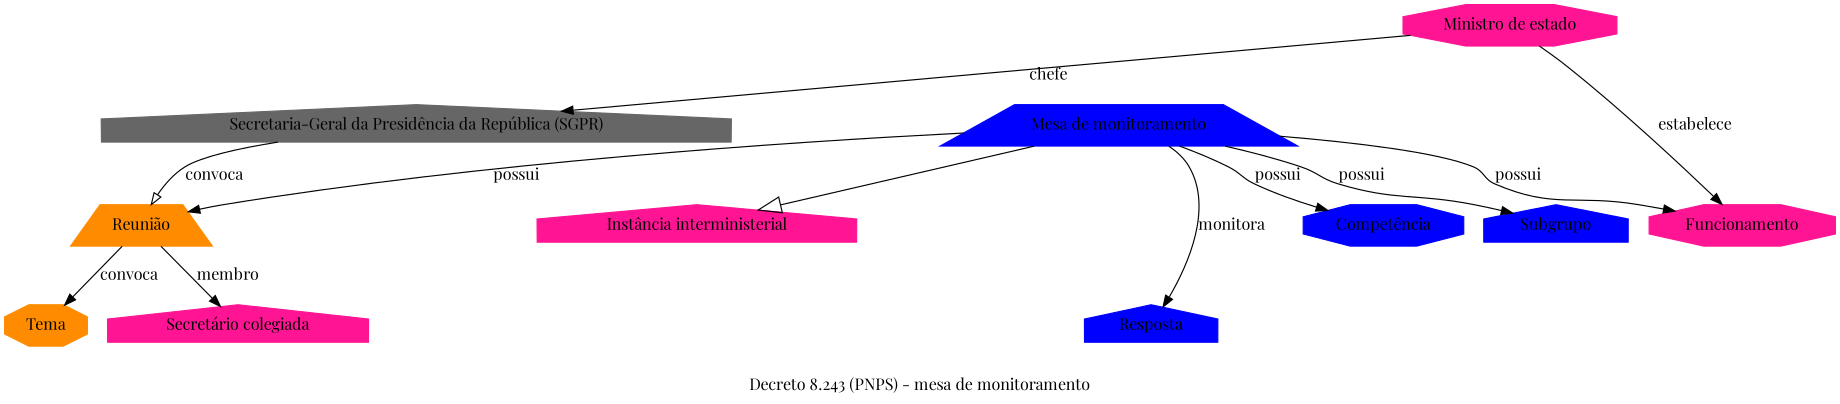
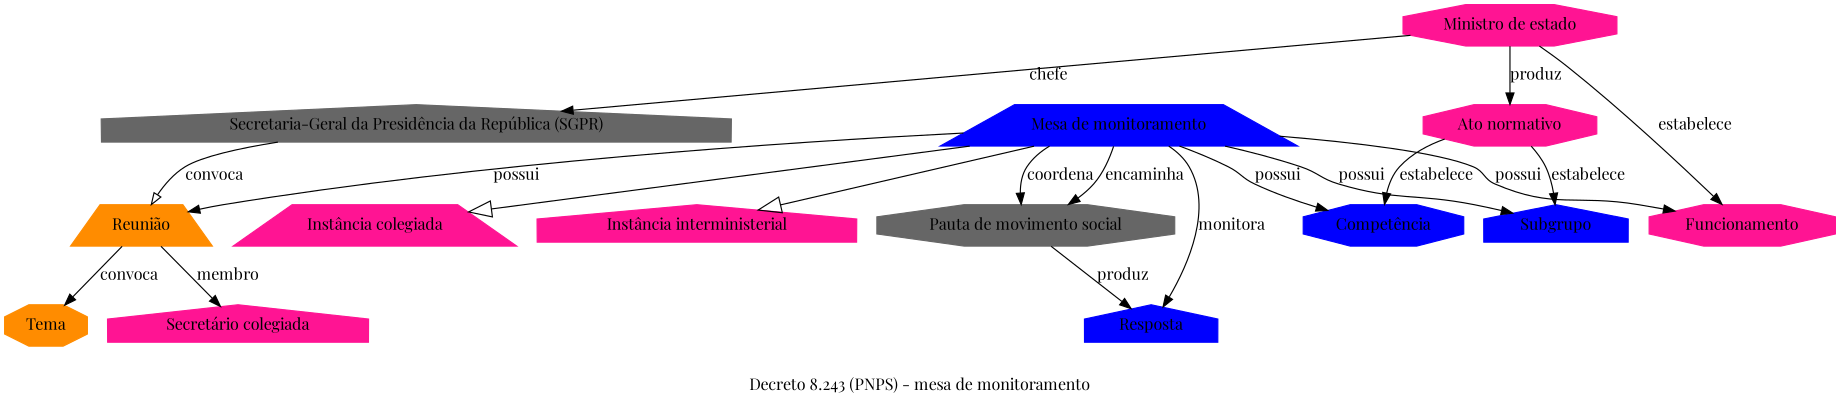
none -> (1510, 125)
none -> (375, 225)
none -> (1026, 225)
